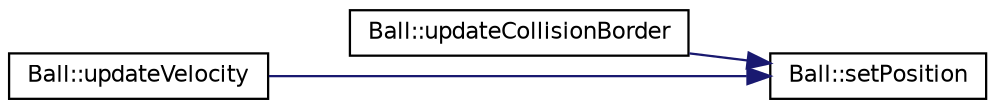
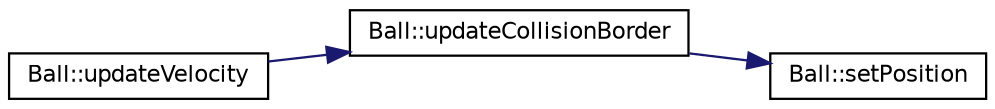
(508, 76) -> (297, 58)
